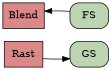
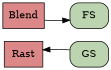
(61, 11) -> (54, 21)
(53, 59) -> (60, 49)
